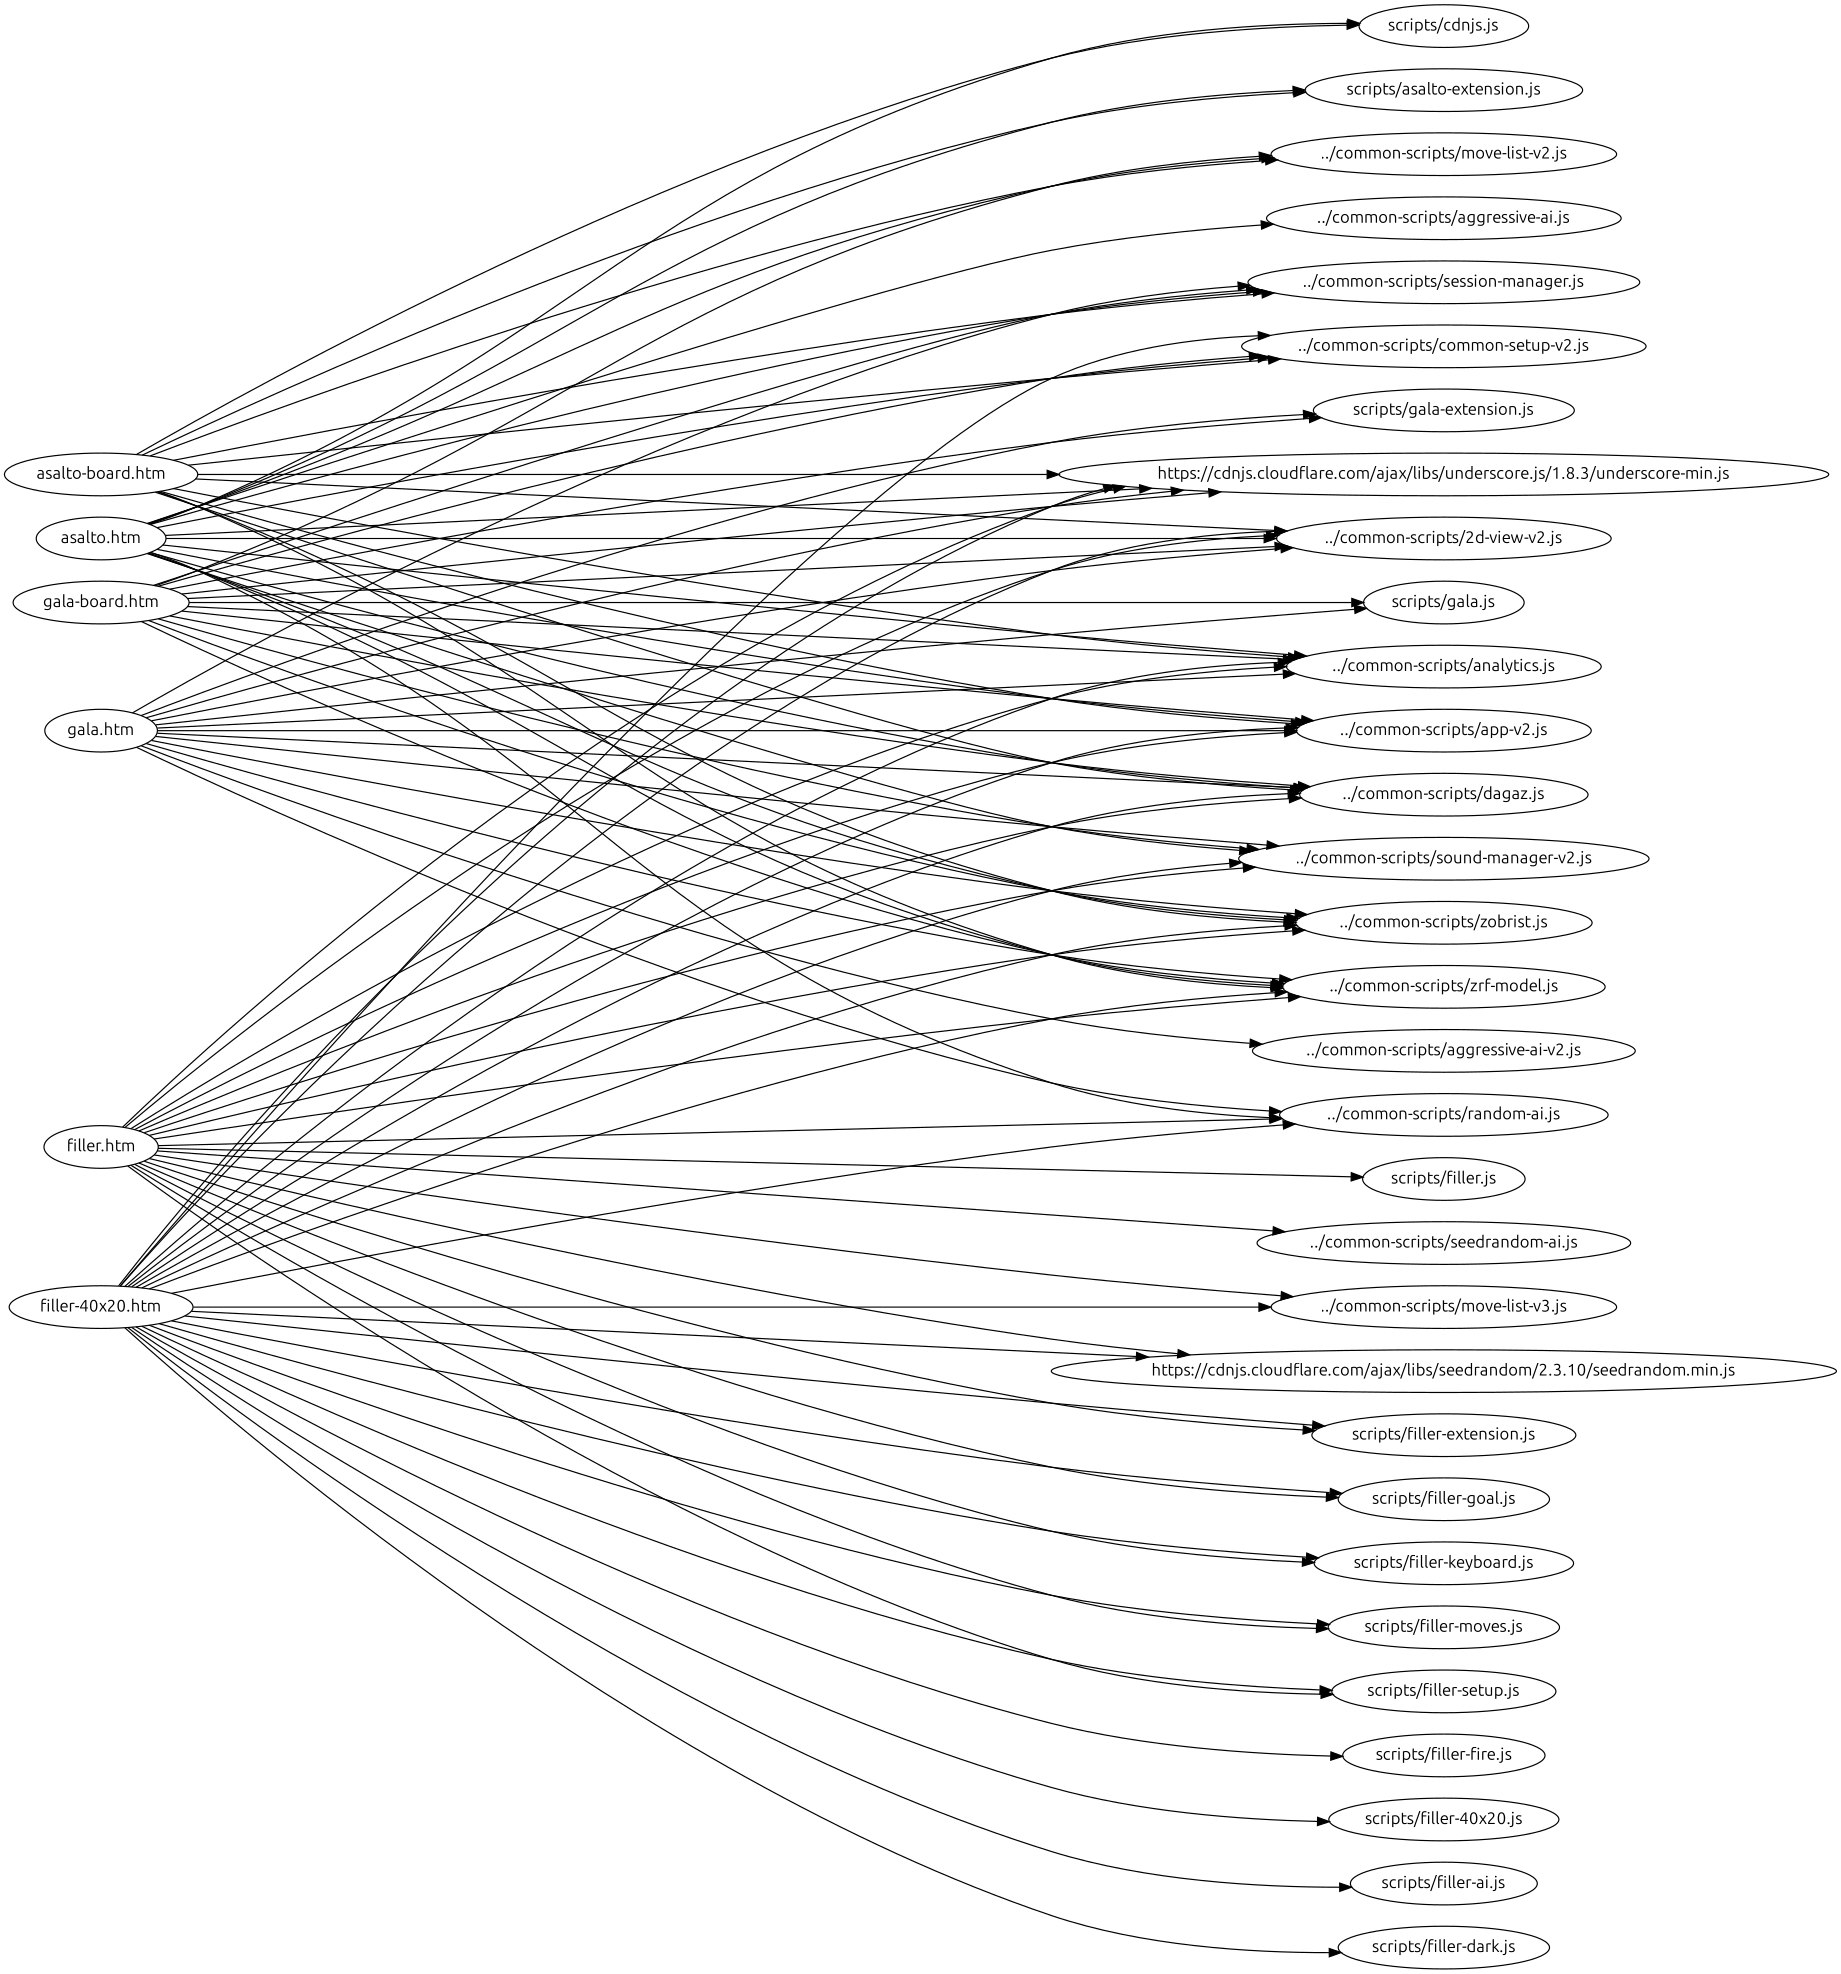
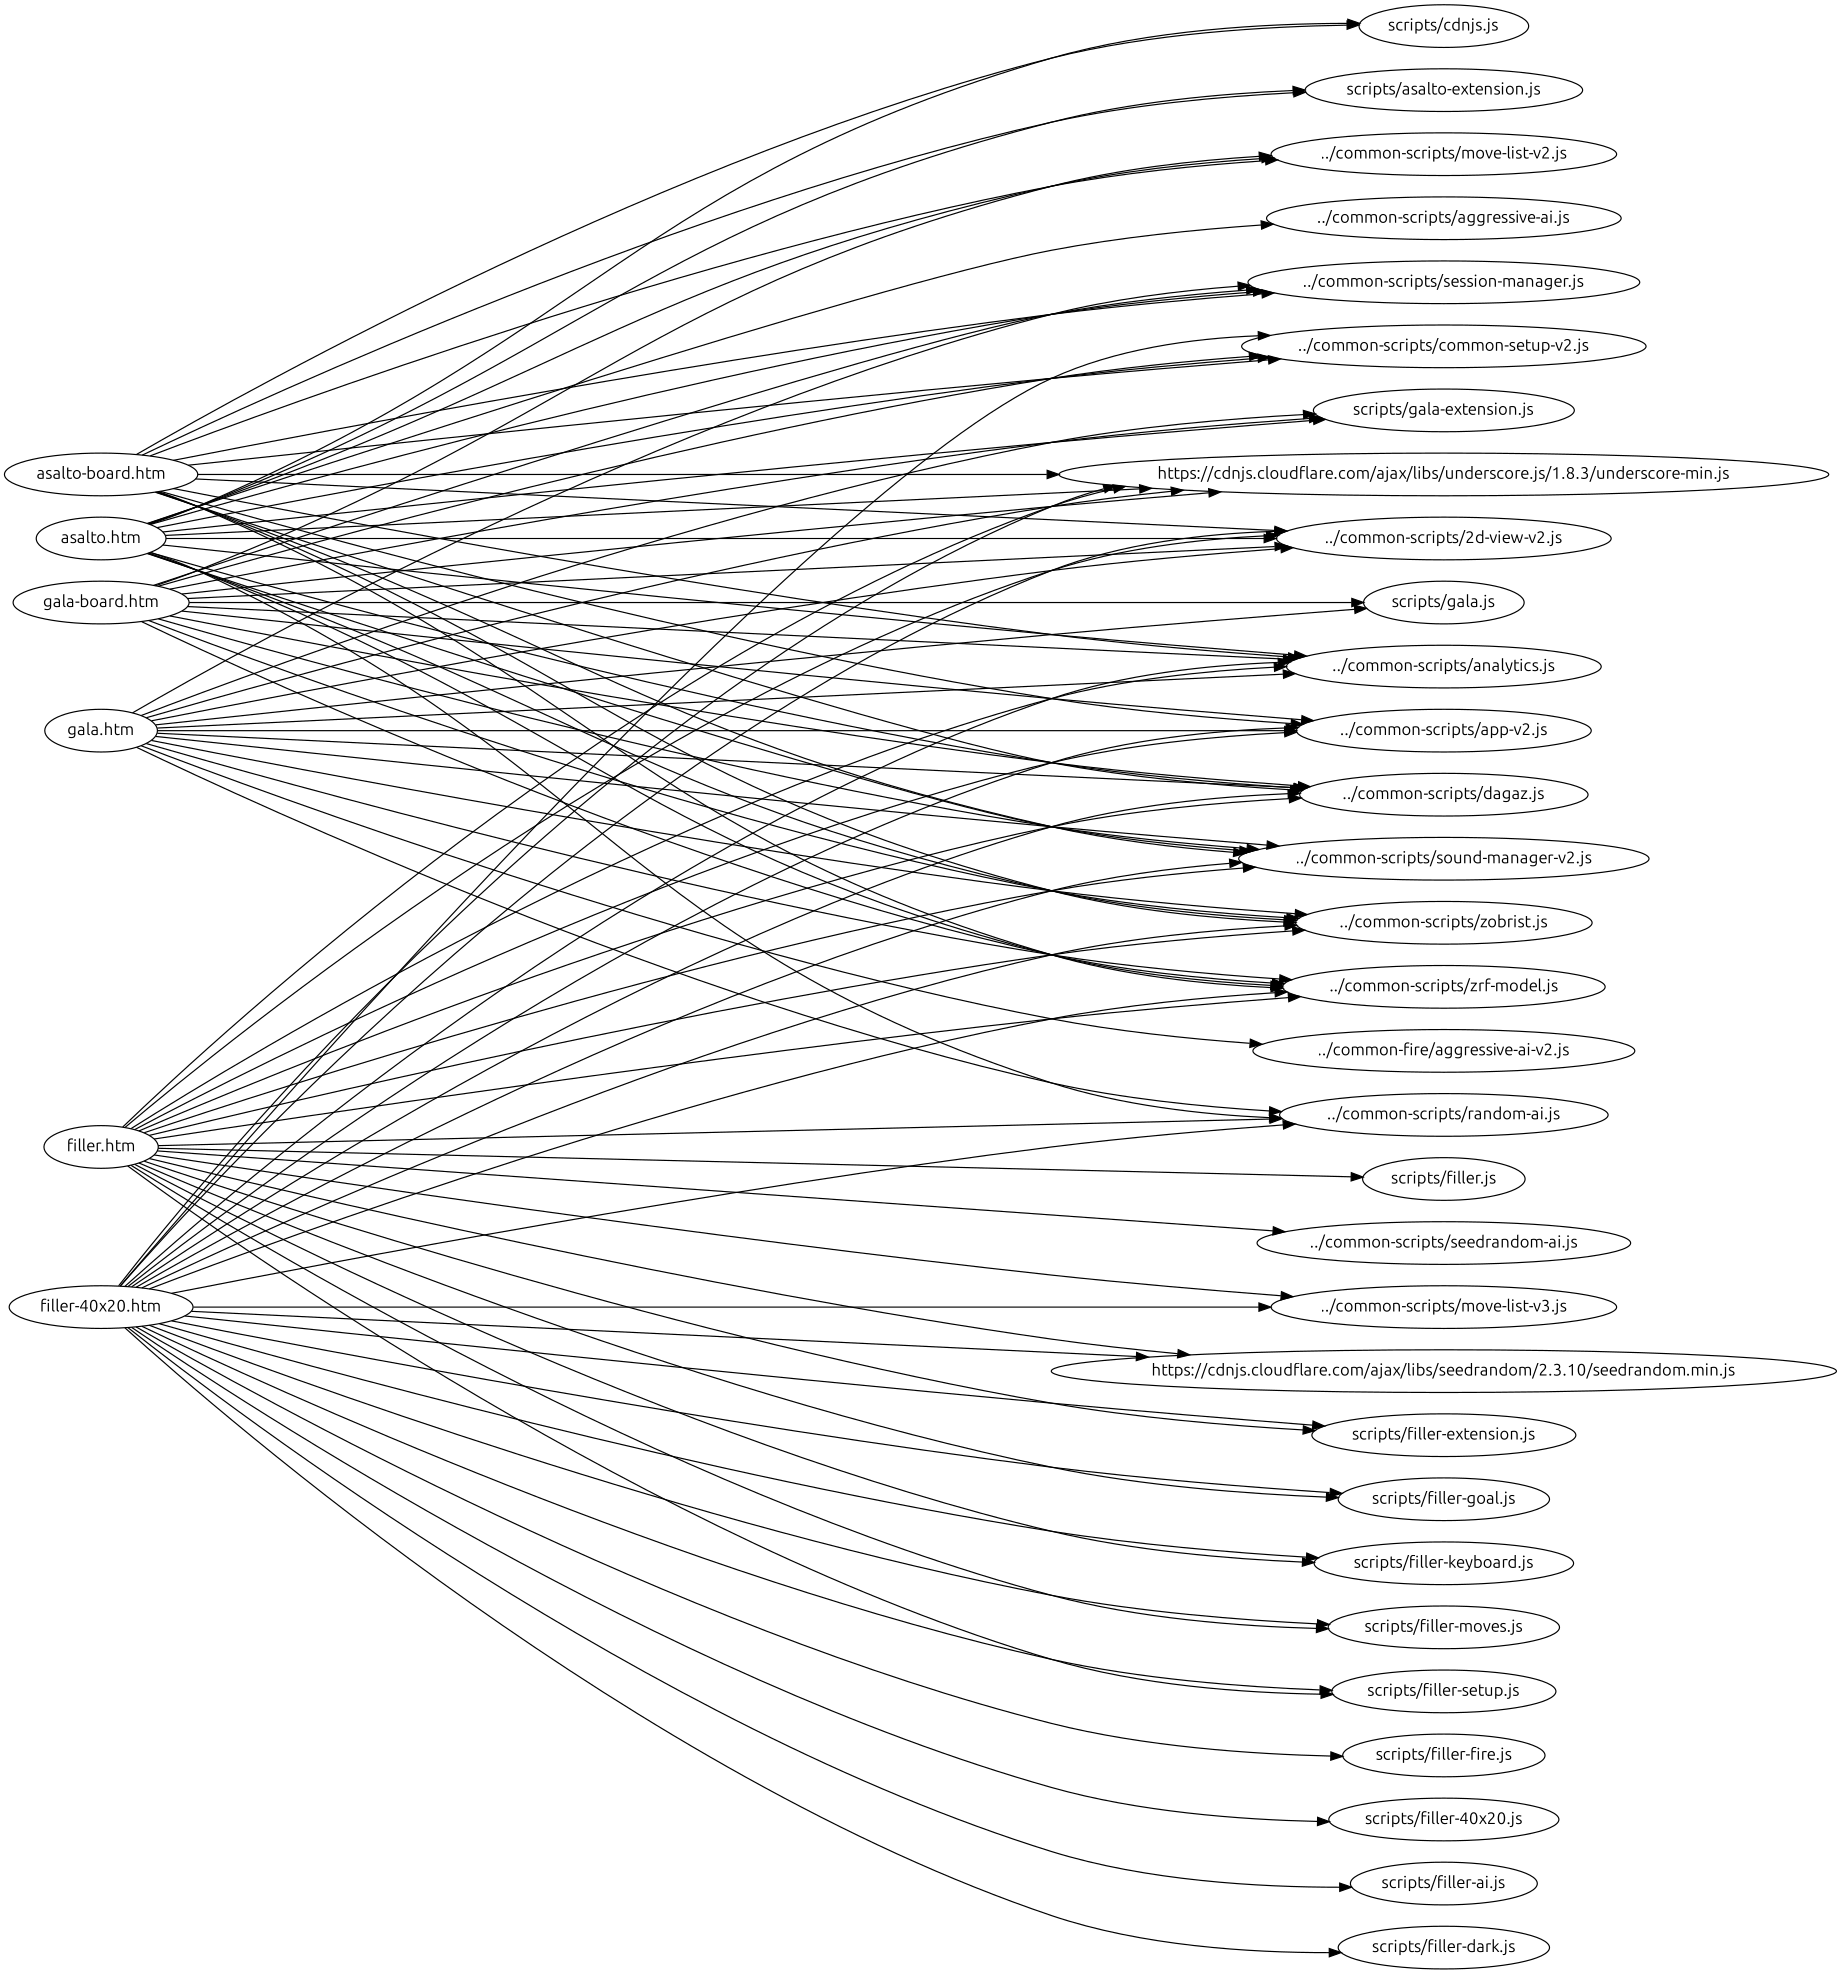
(724, 651) -> (795, 467)
none -> (630, 689)
(1444, 1051) -> (1444, 1051)
